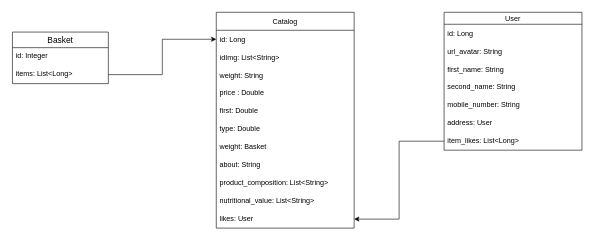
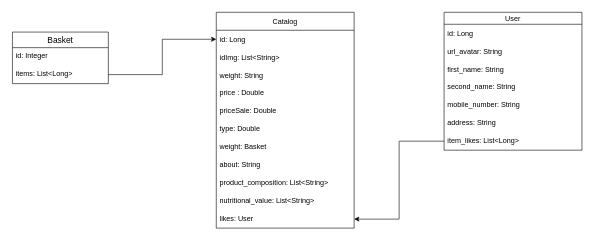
(242, 110) -> (249, 110)
(472, 122) -> (475, 122)
